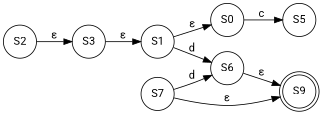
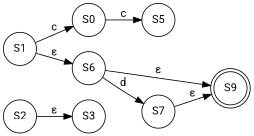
(192, 24) -> (54, 28)
(119, 42) -> none
(192, 48) -> (54, 53)
(189, 84) -> (119, 89)
